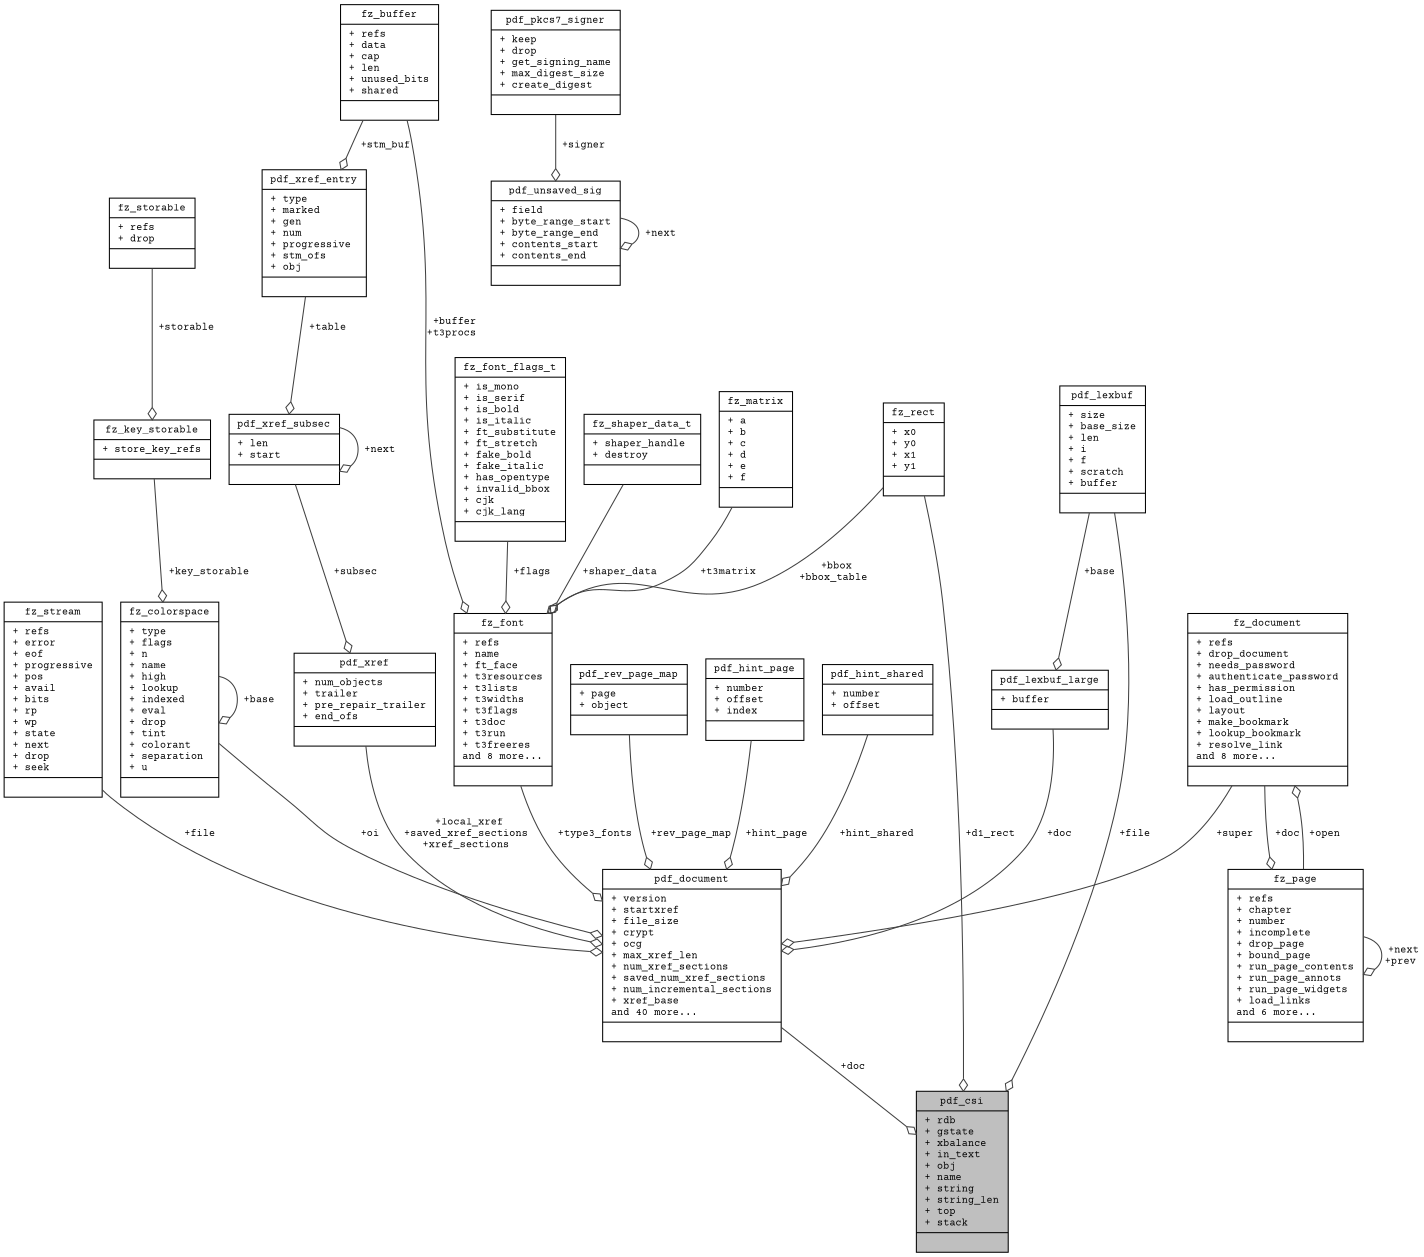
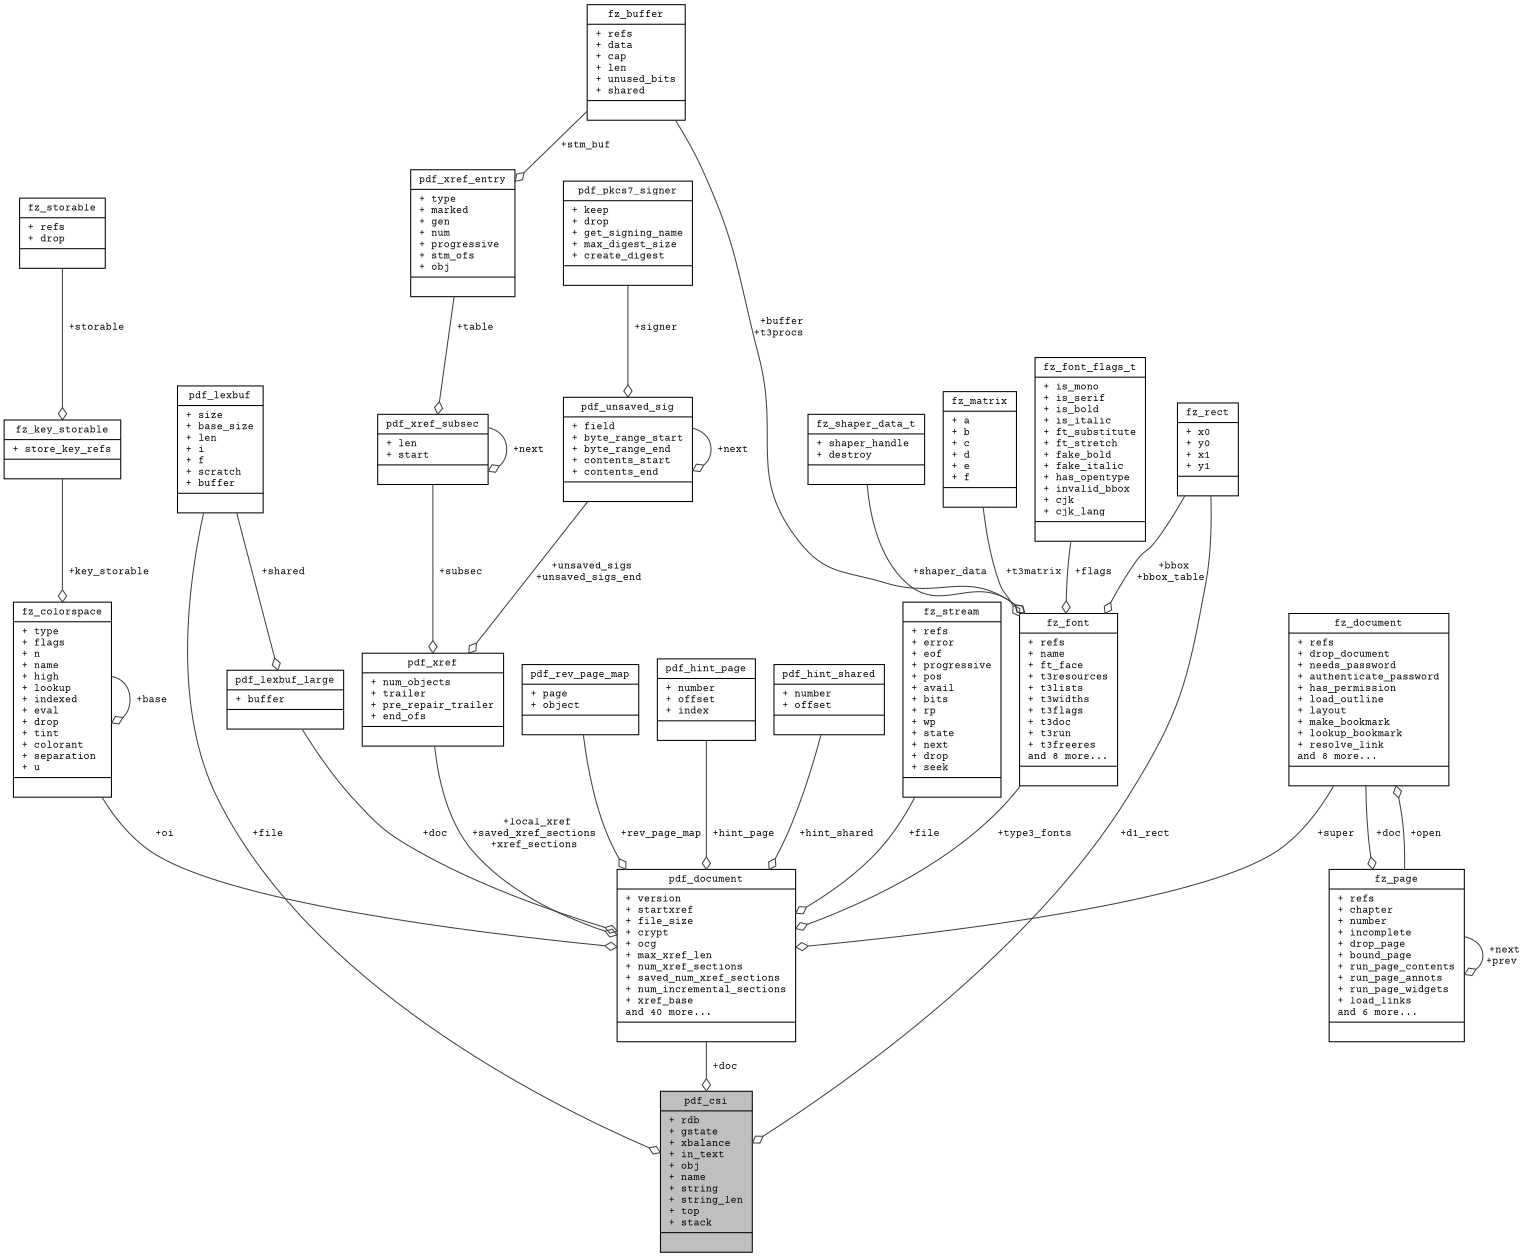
none -> (532, 572)
(1097, 572) -> (281, 572)
